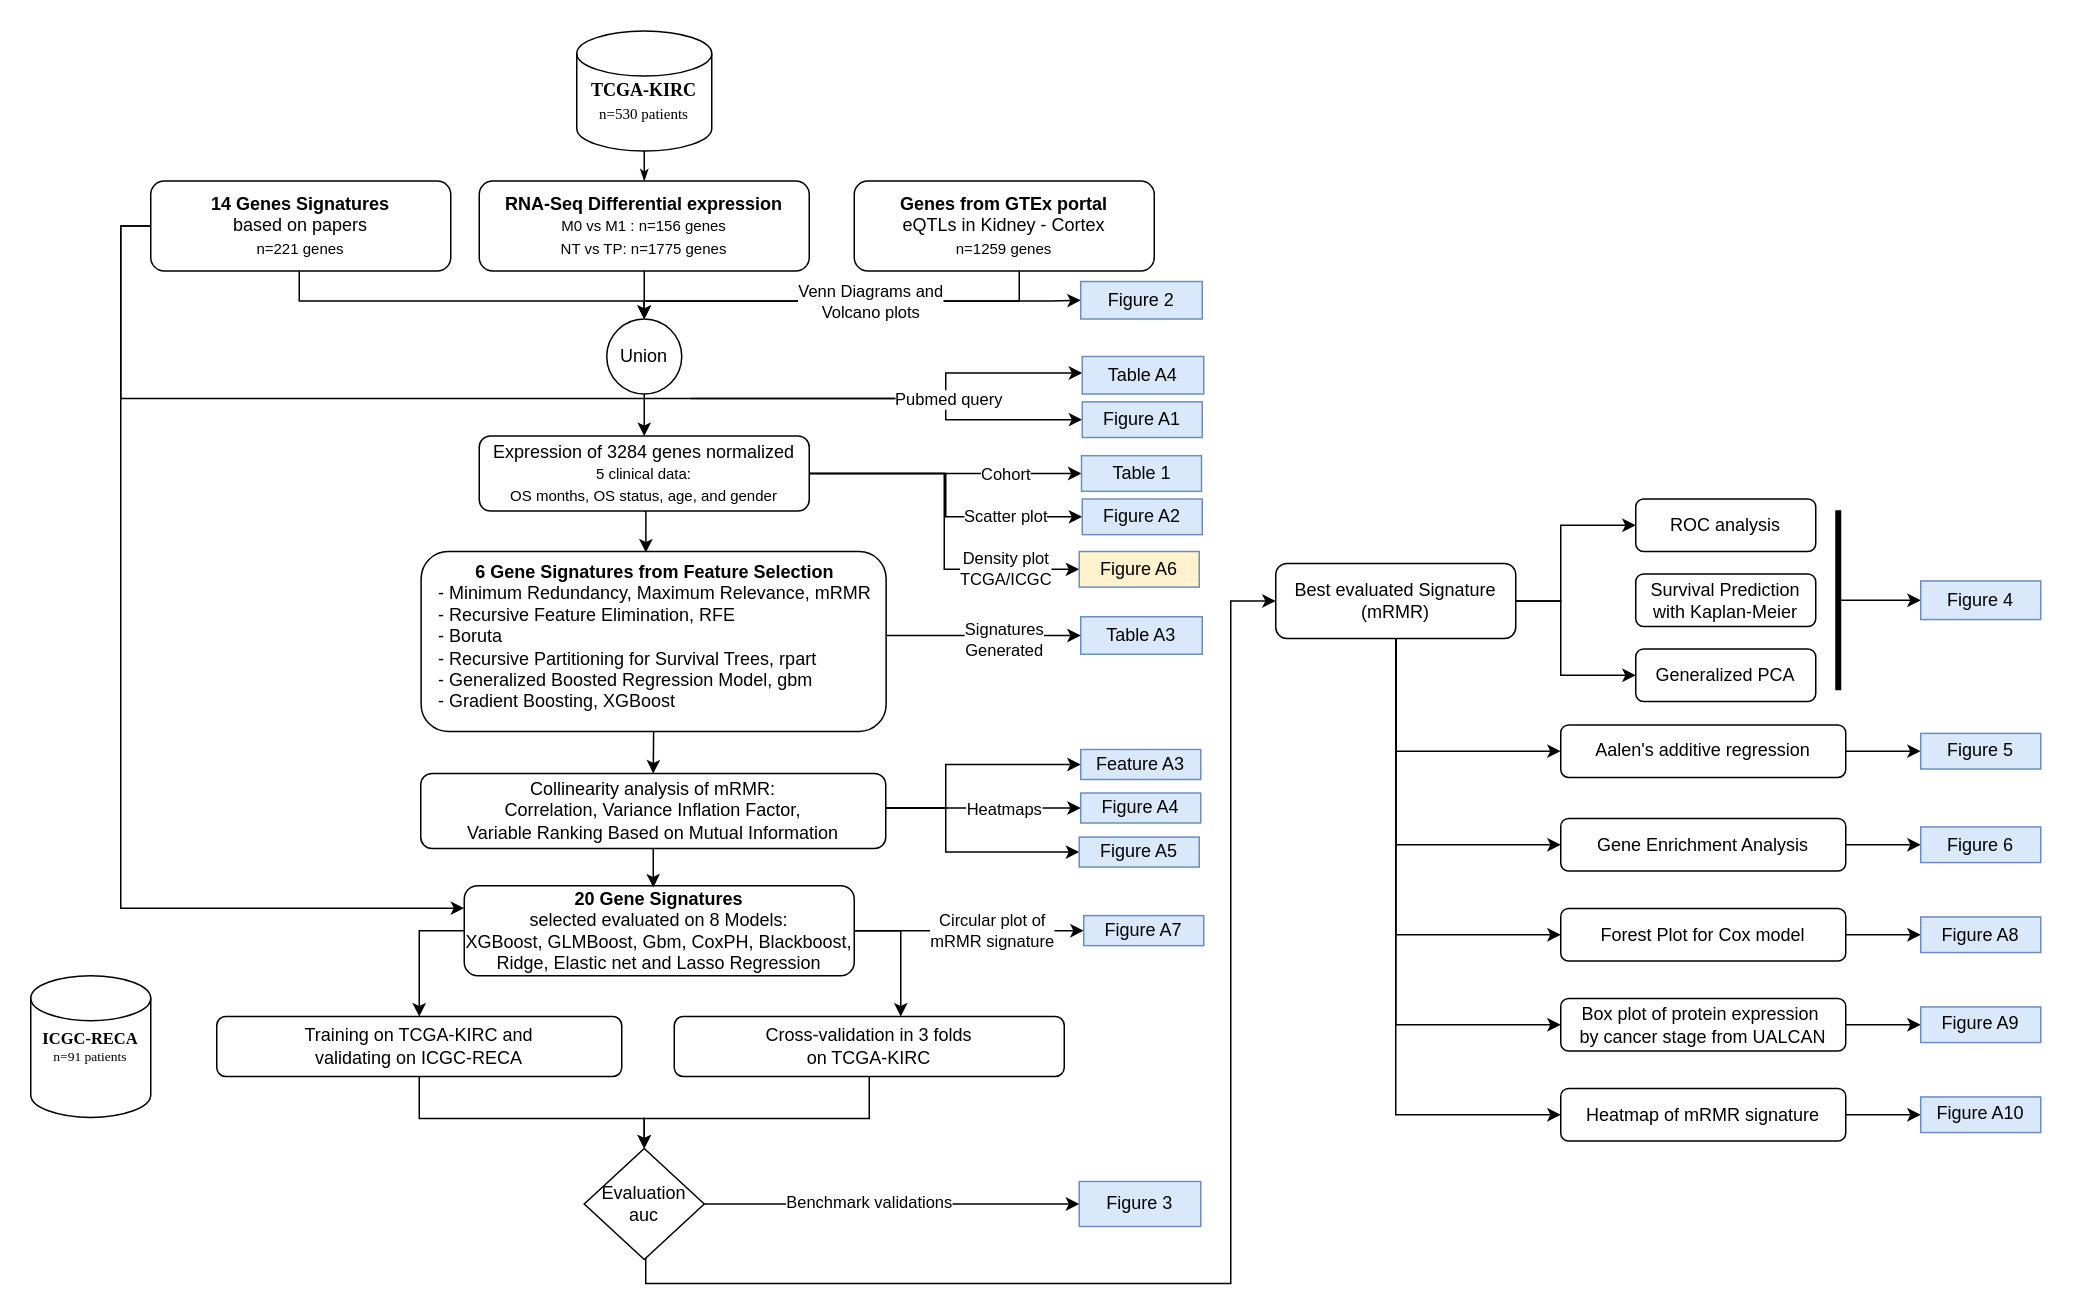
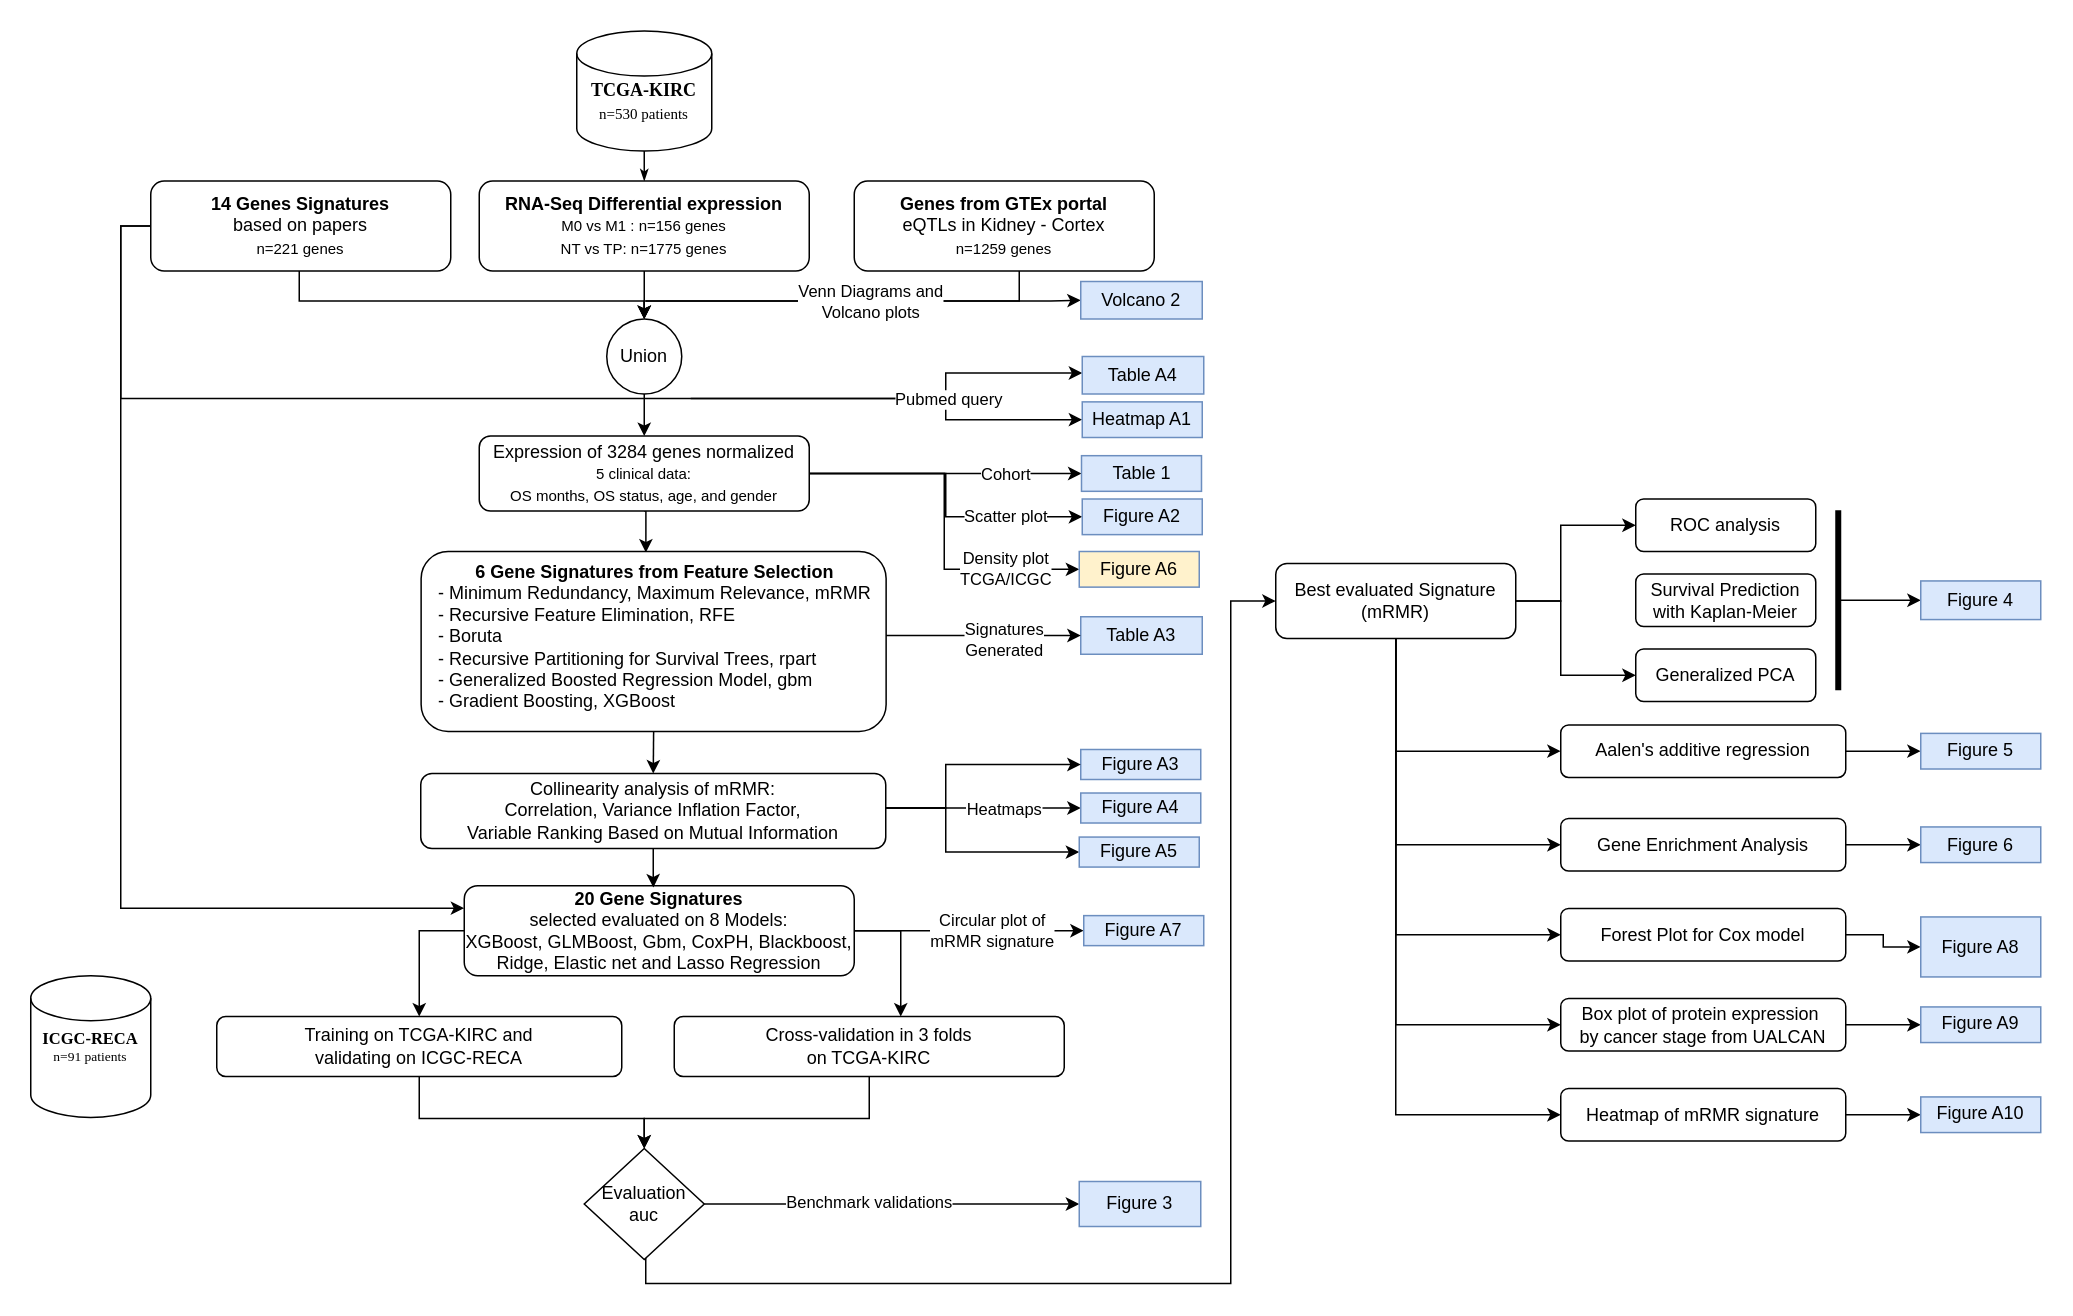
(1142, 301) -> (1142, 301)
(1142, 419) -> (1142, 419)
(1141, 764) -> (1141, 764)
(1981, 935) -> (1981, 947)
